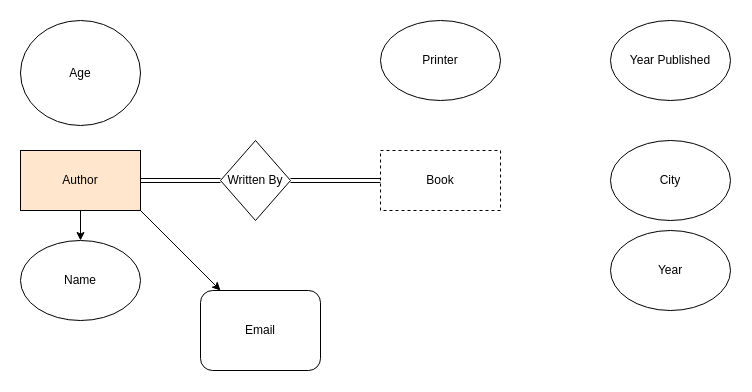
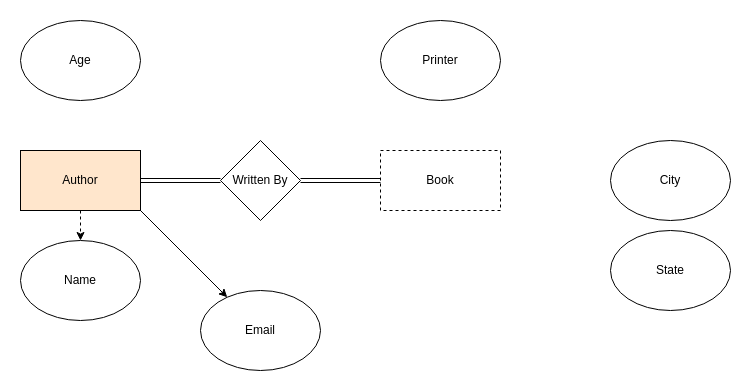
(671, 61) -> none
(81, 73) -> (81, 61)
(256, 181) -> (261, 181)
(81, 223) -> (81, 223)
(671, 271) -> (671, 271)
(261, 331) -> (261, 331)
